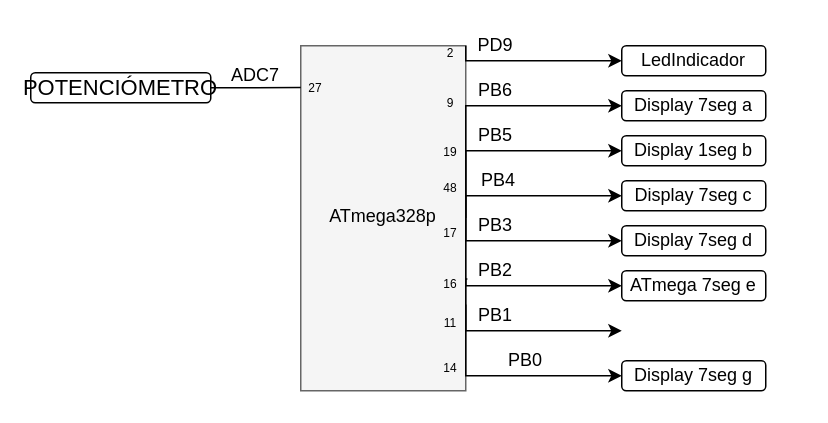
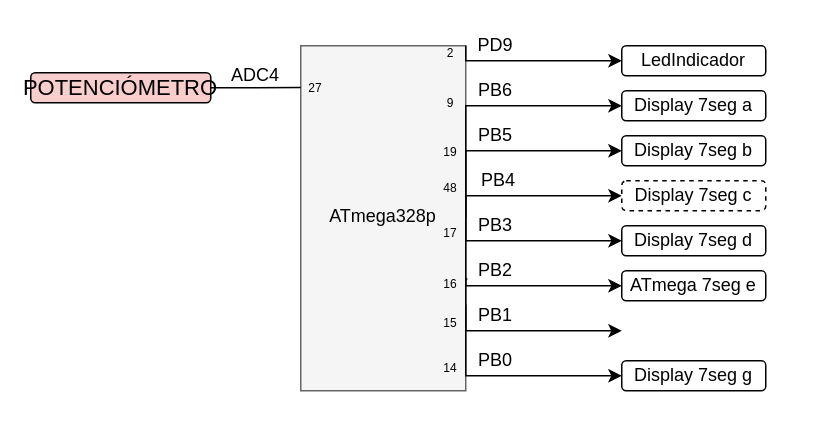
(256, 76) -> (256, 76)
(121, 88) -> (121, 88)
(694, 151) -> (694, 151)
(694, 196) -> (694, 196)
(451, 323) -> (451, 323)
(526, 361) -> (496, 361)
